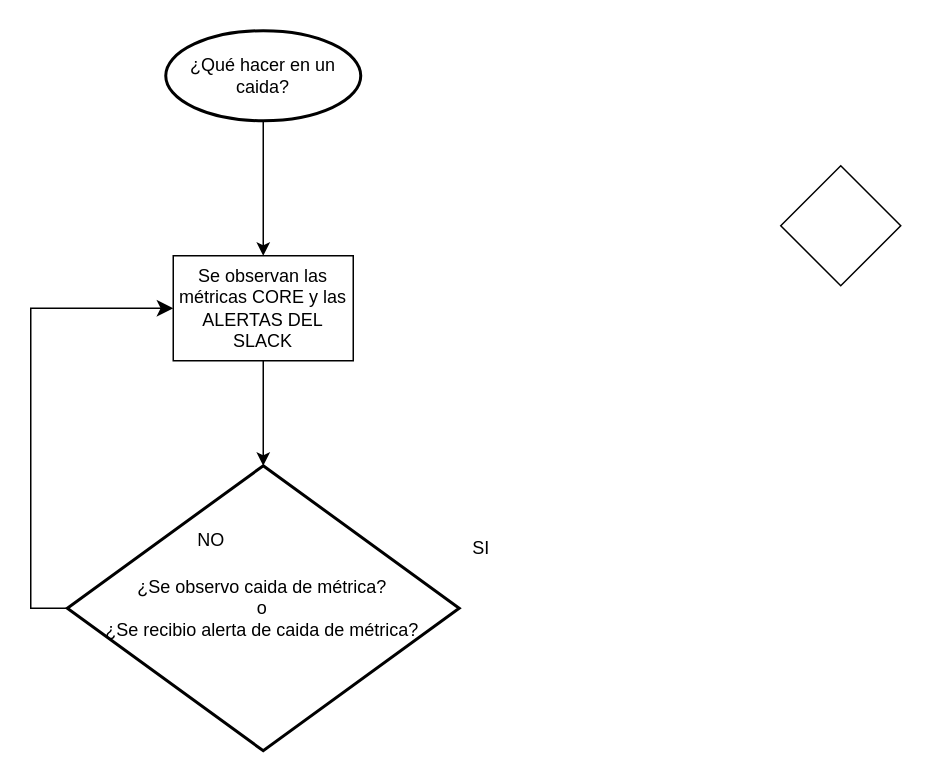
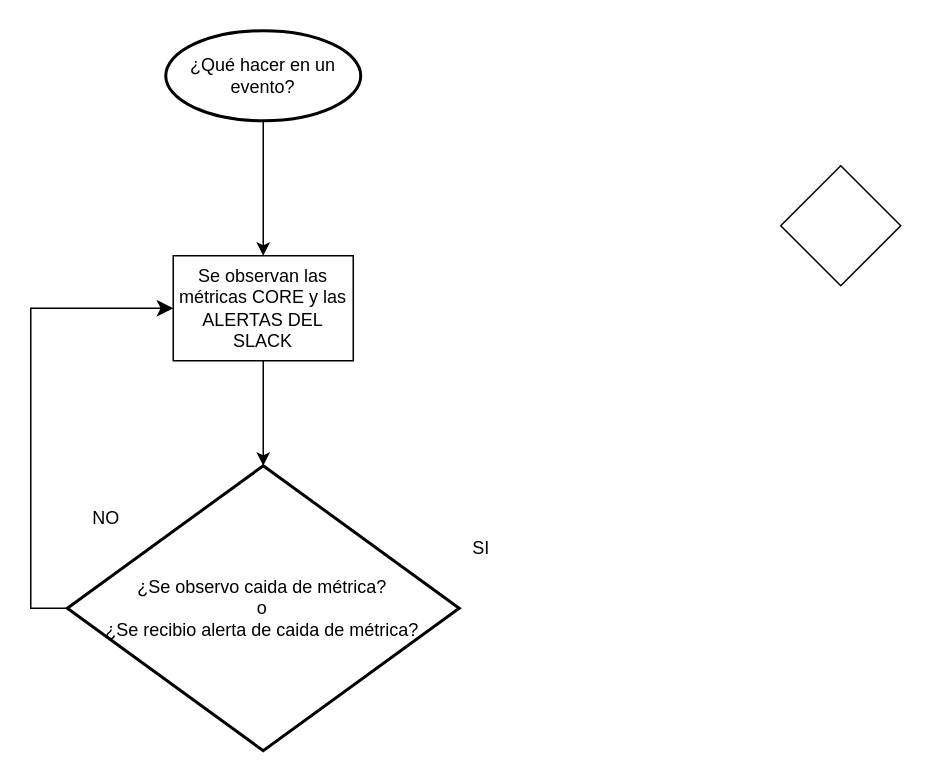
(263, 76) -> (263, 76)
(211, 541) -> (106, 518)
